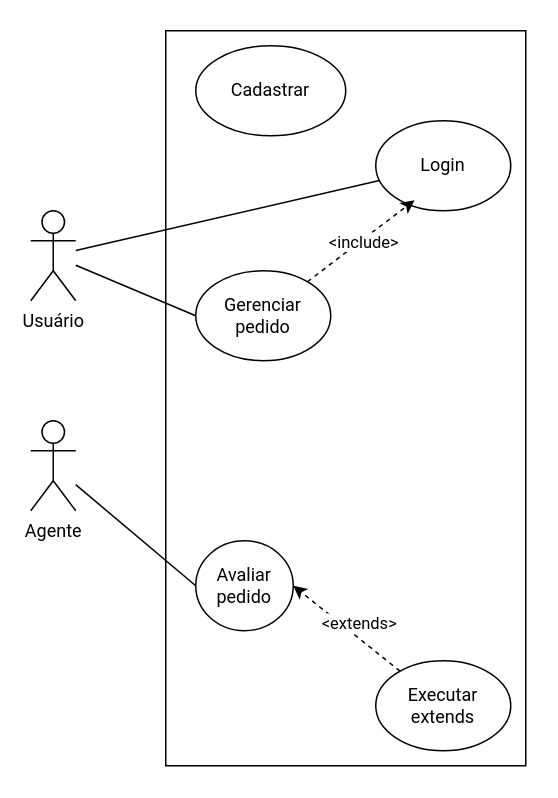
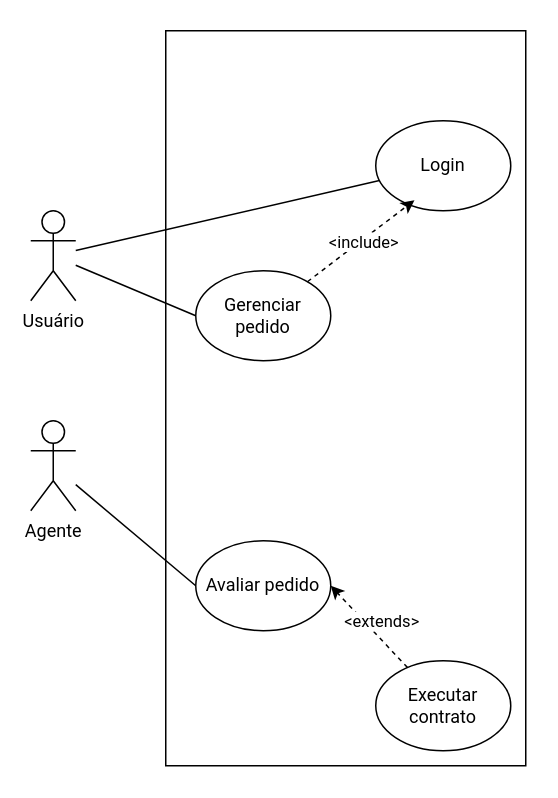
(271, 91) -> none
(245, 586) -> (263, 586)
(443, 706) -> (443, 706)
